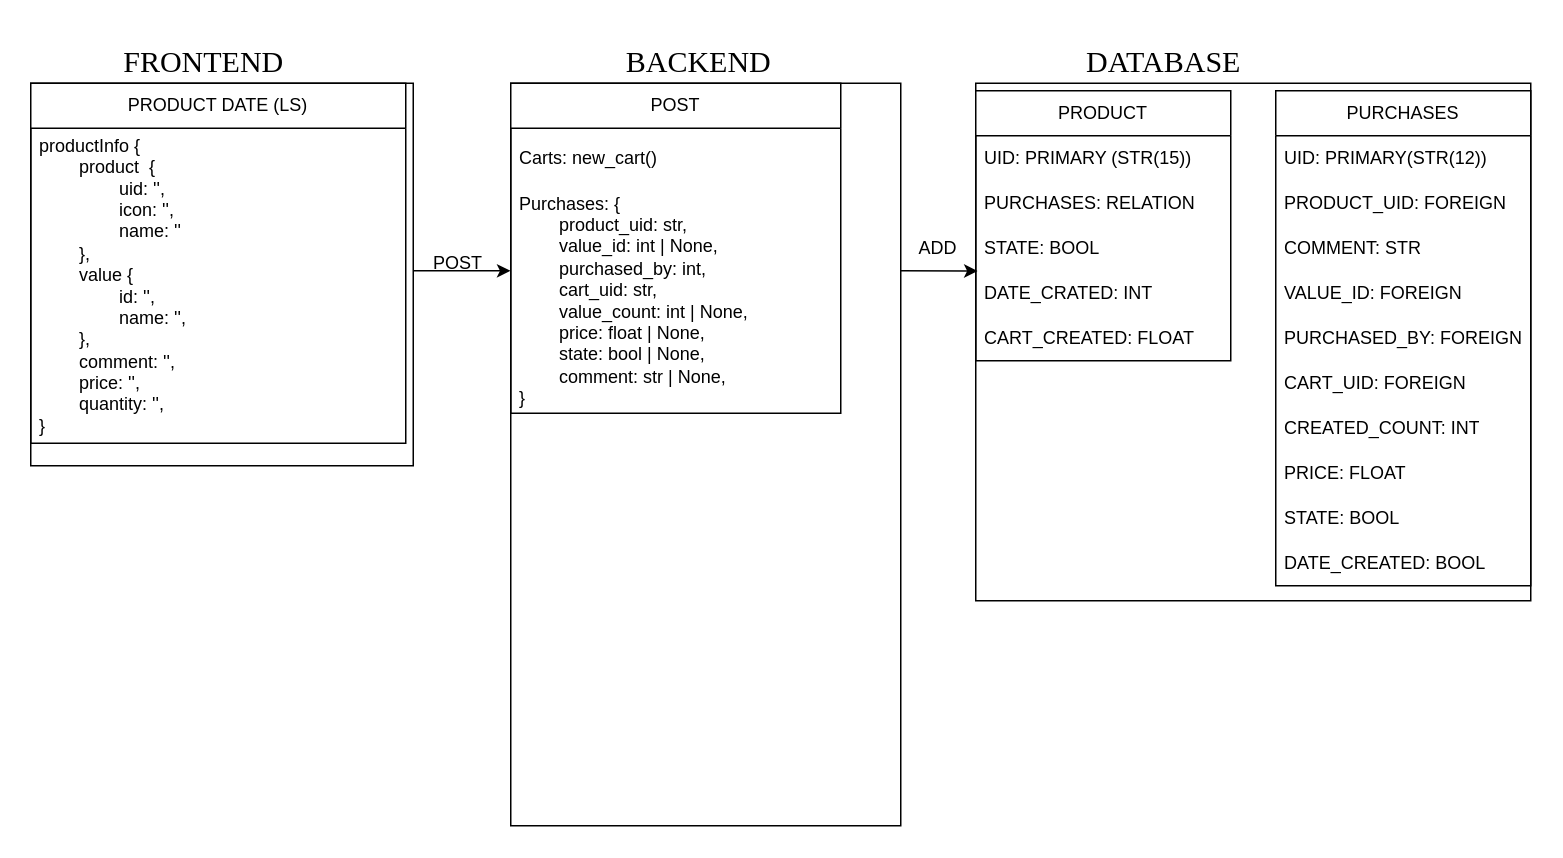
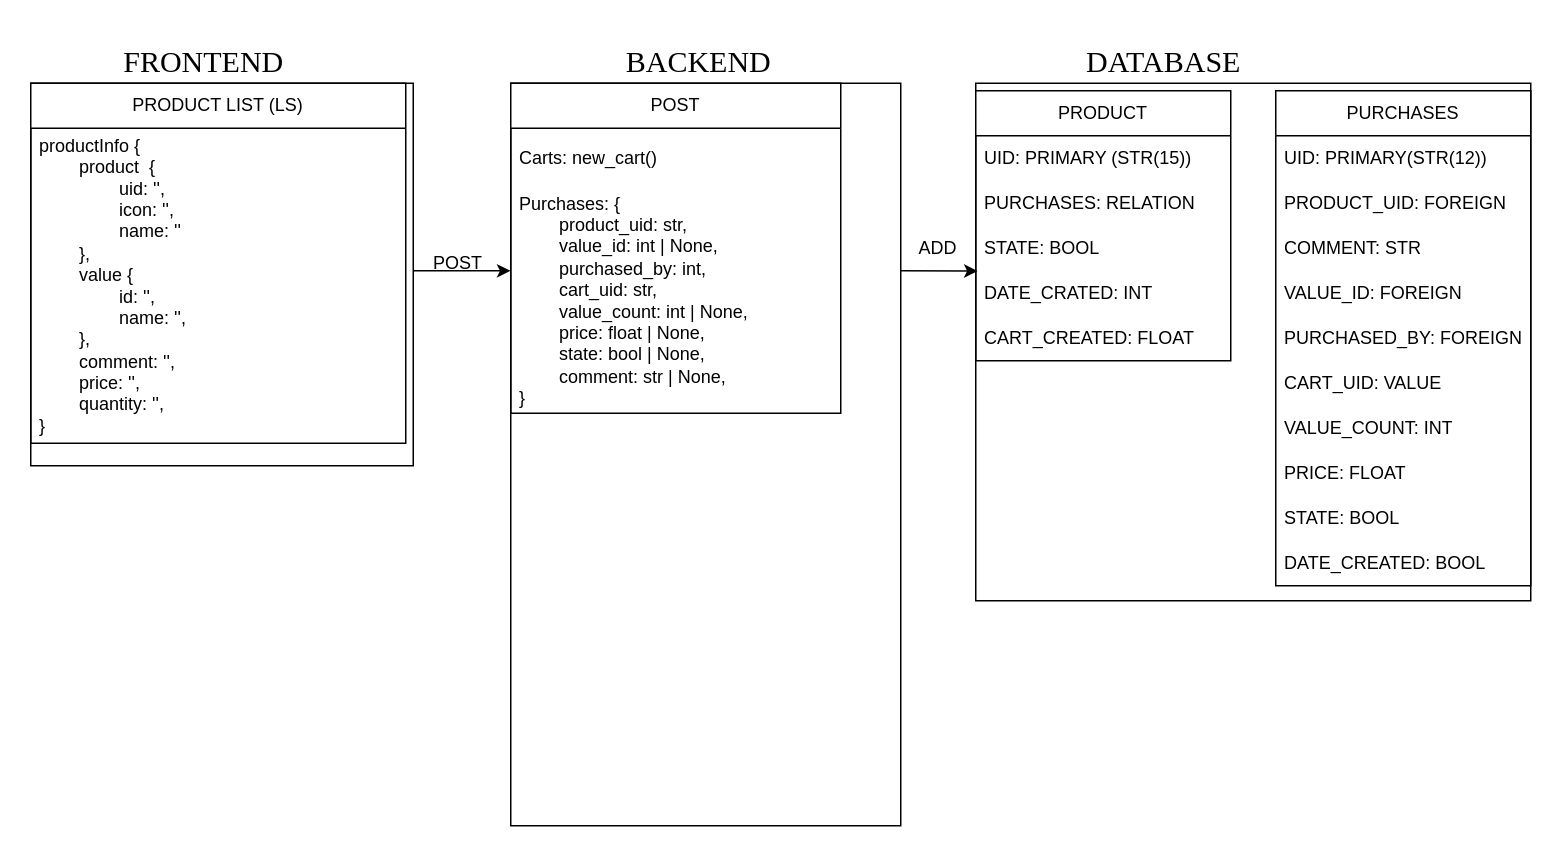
(218, 106) -> (218, 106)
(1366, 383) -> (1356, 383)
(1371, 428) -> (1361, 428)
